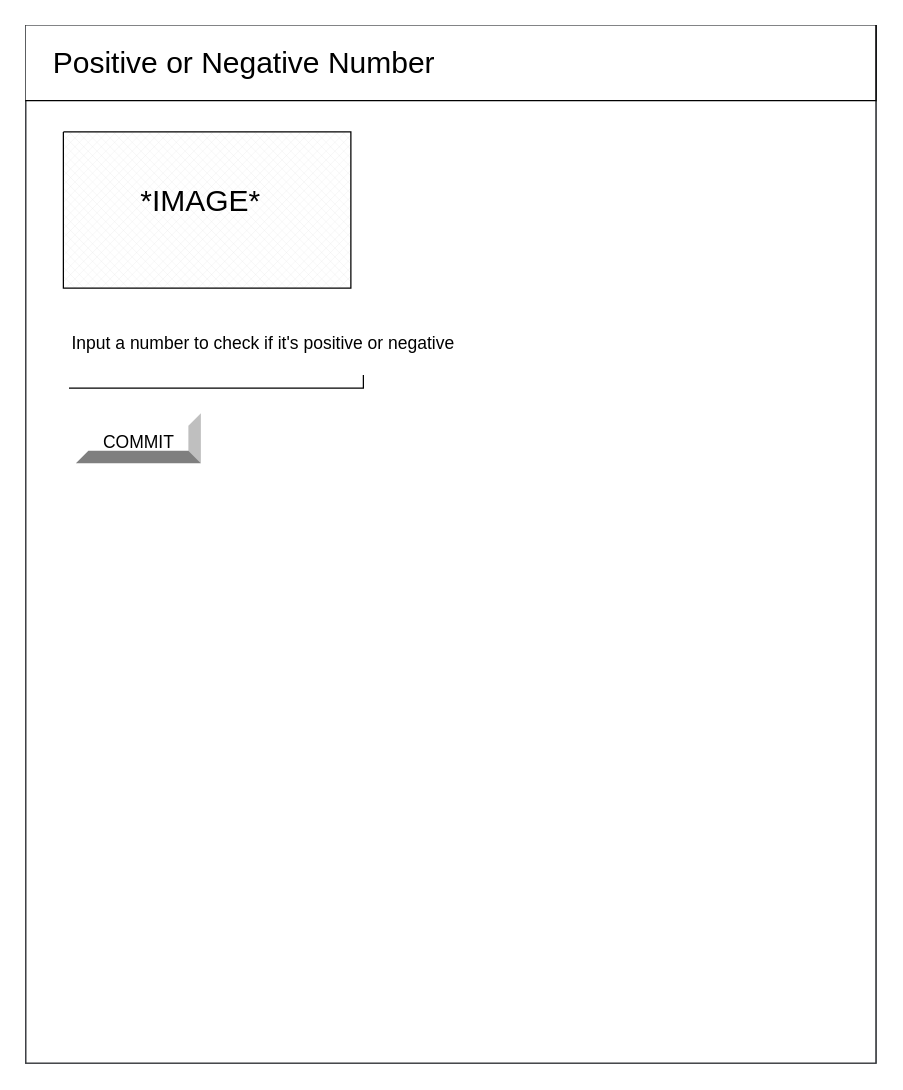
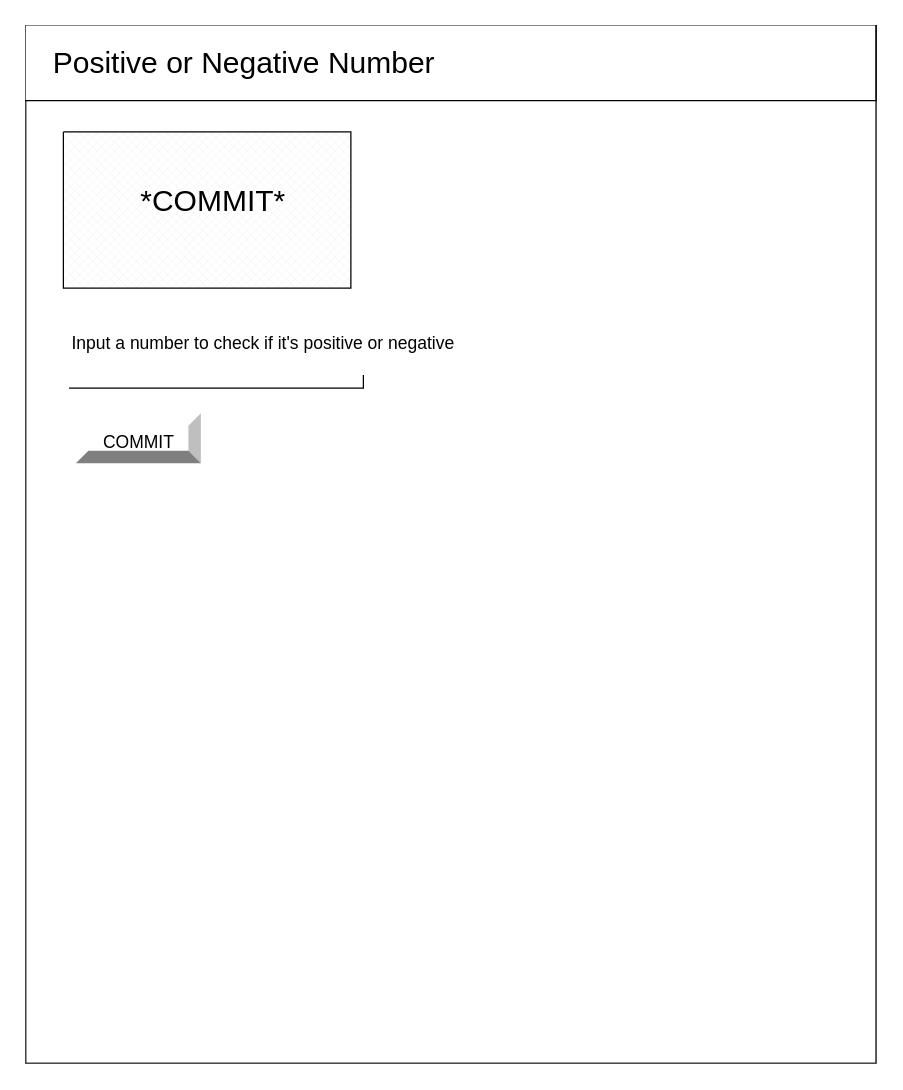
(199, 202) -> (208, 202)
